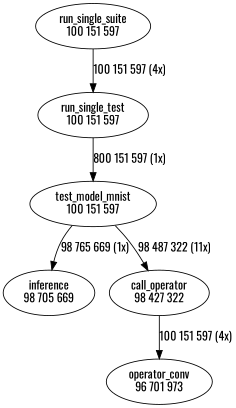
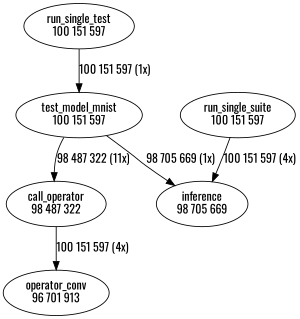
(93, 66) -> (223, 156)
(130, 160) -> (115, 71)
(95, 248) -> (181, 160)
(159, 293) -> (56, 204)
(159, 382) -> (56, 293)
